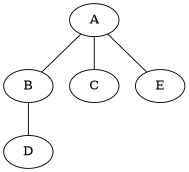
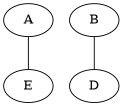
(61, 53) -> none
(94, 86) -> none
